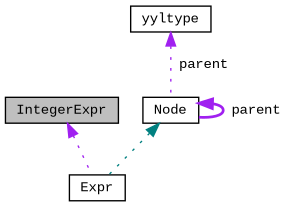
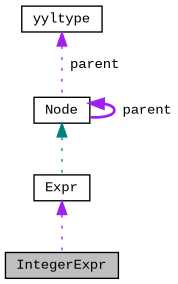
(83, 155) -> (62, 234)
